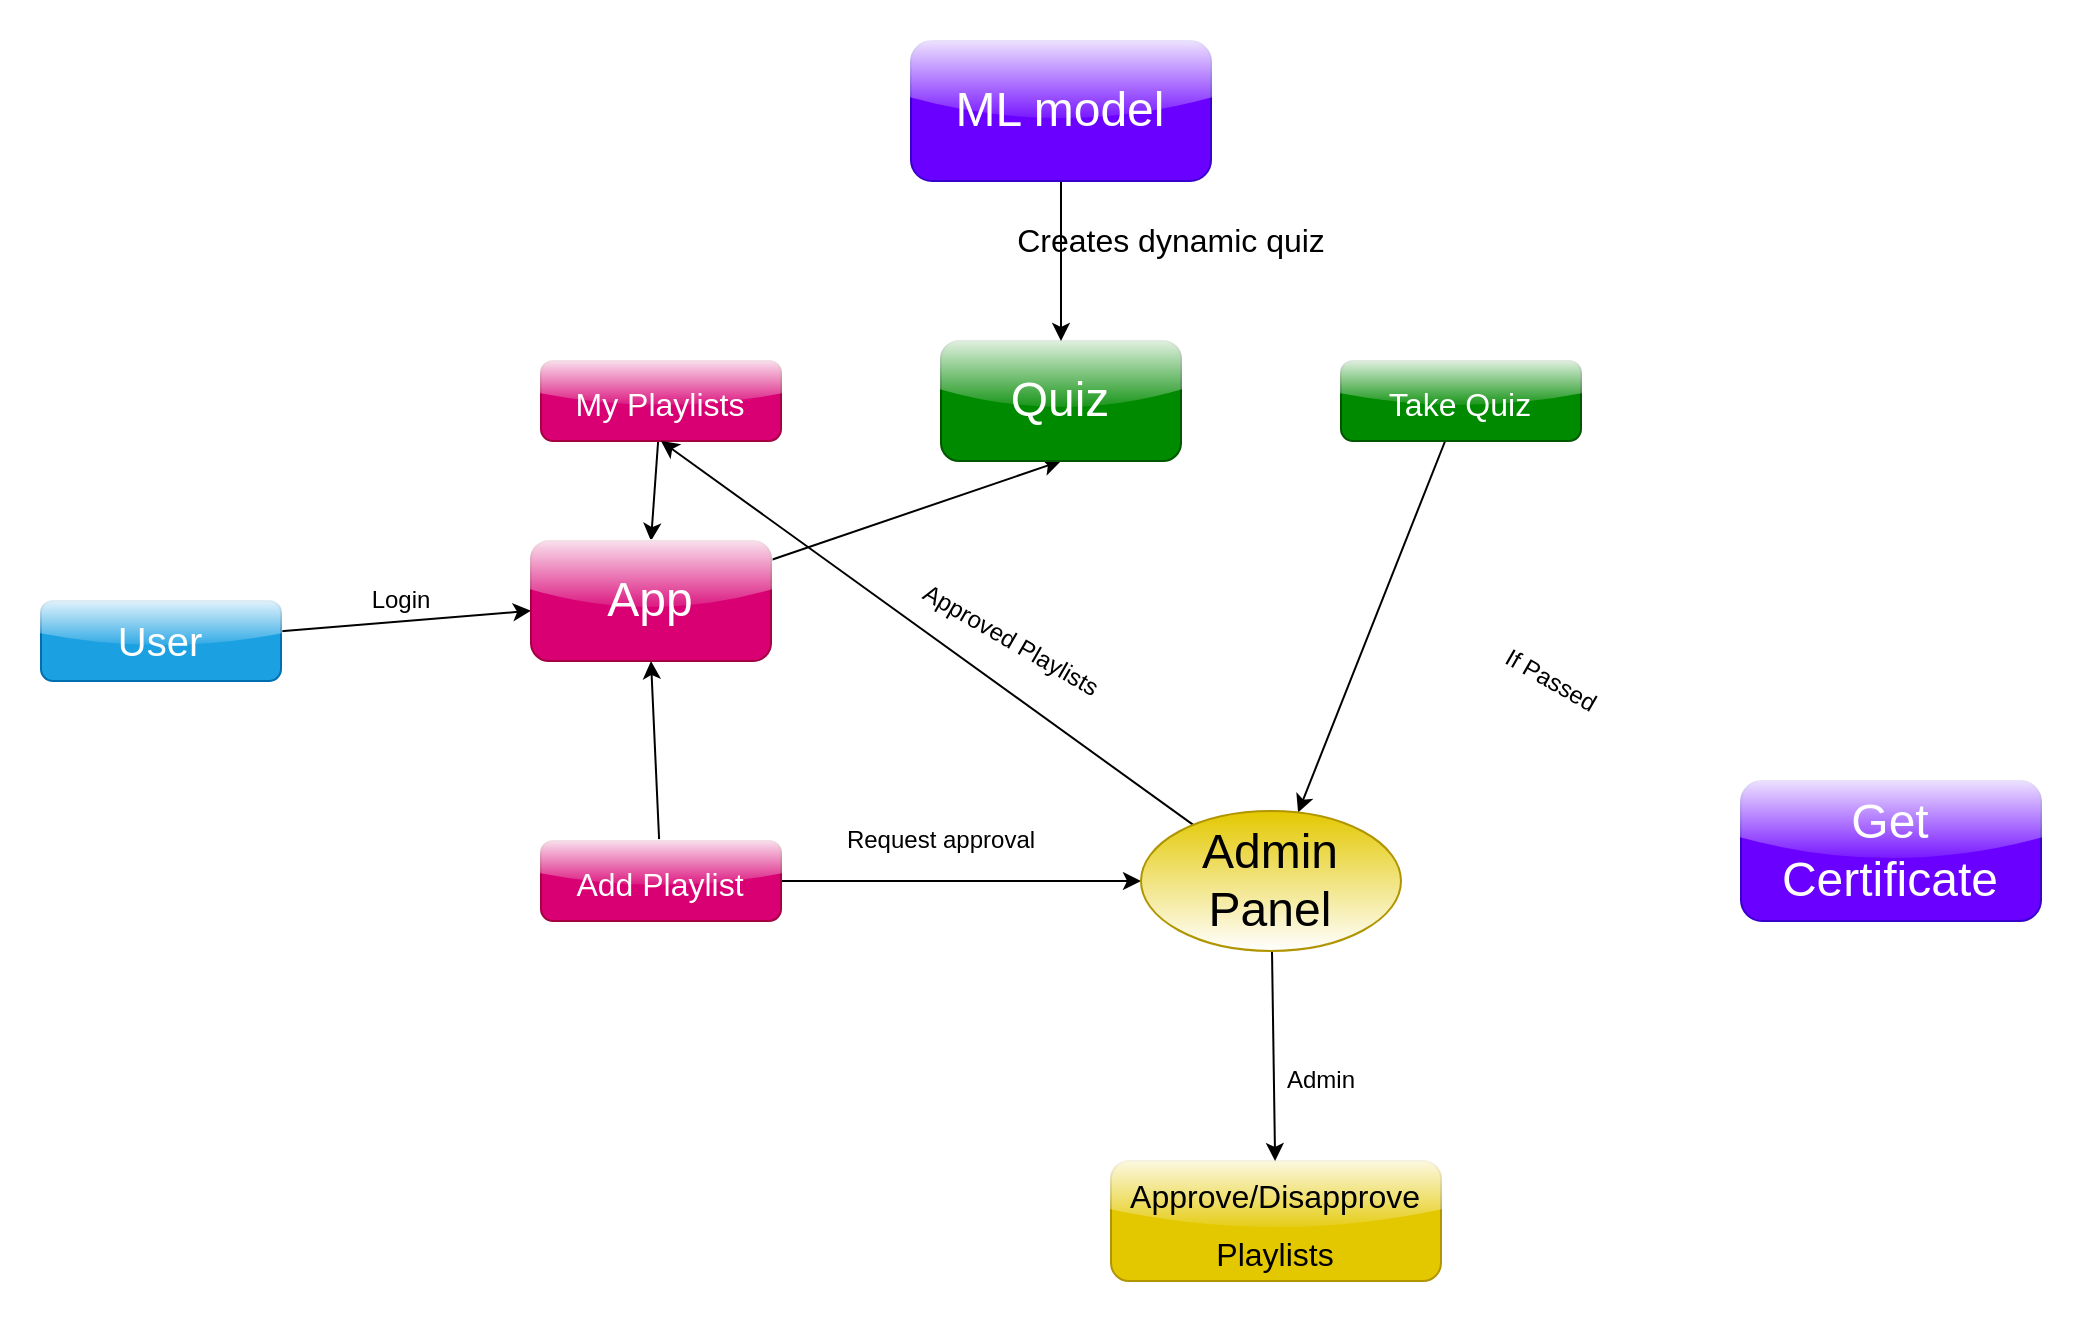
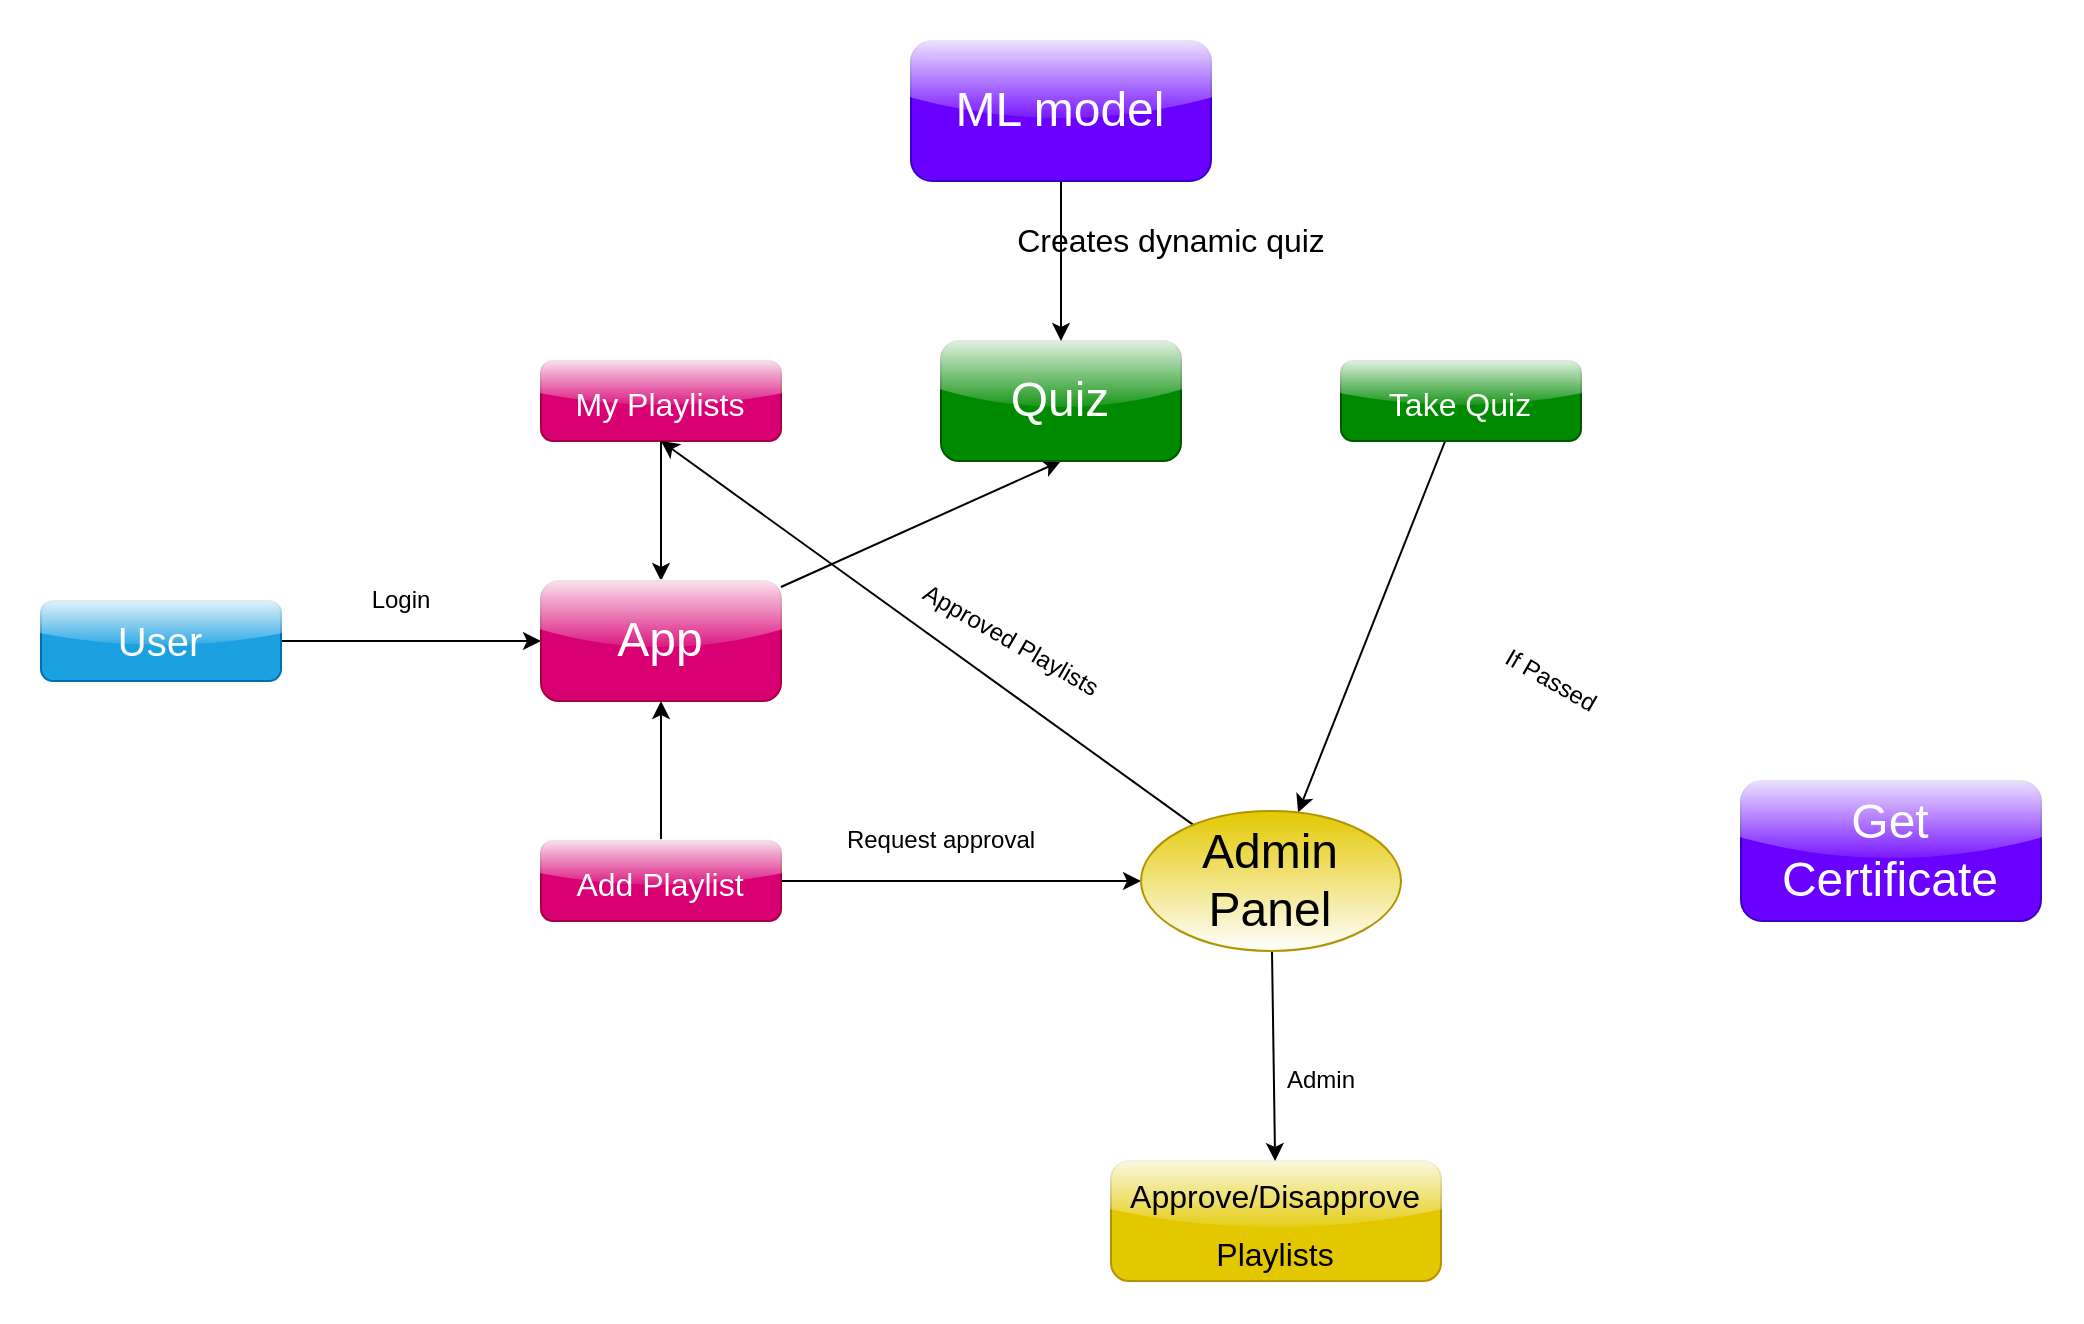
(651, 601) -> (661, 641)
